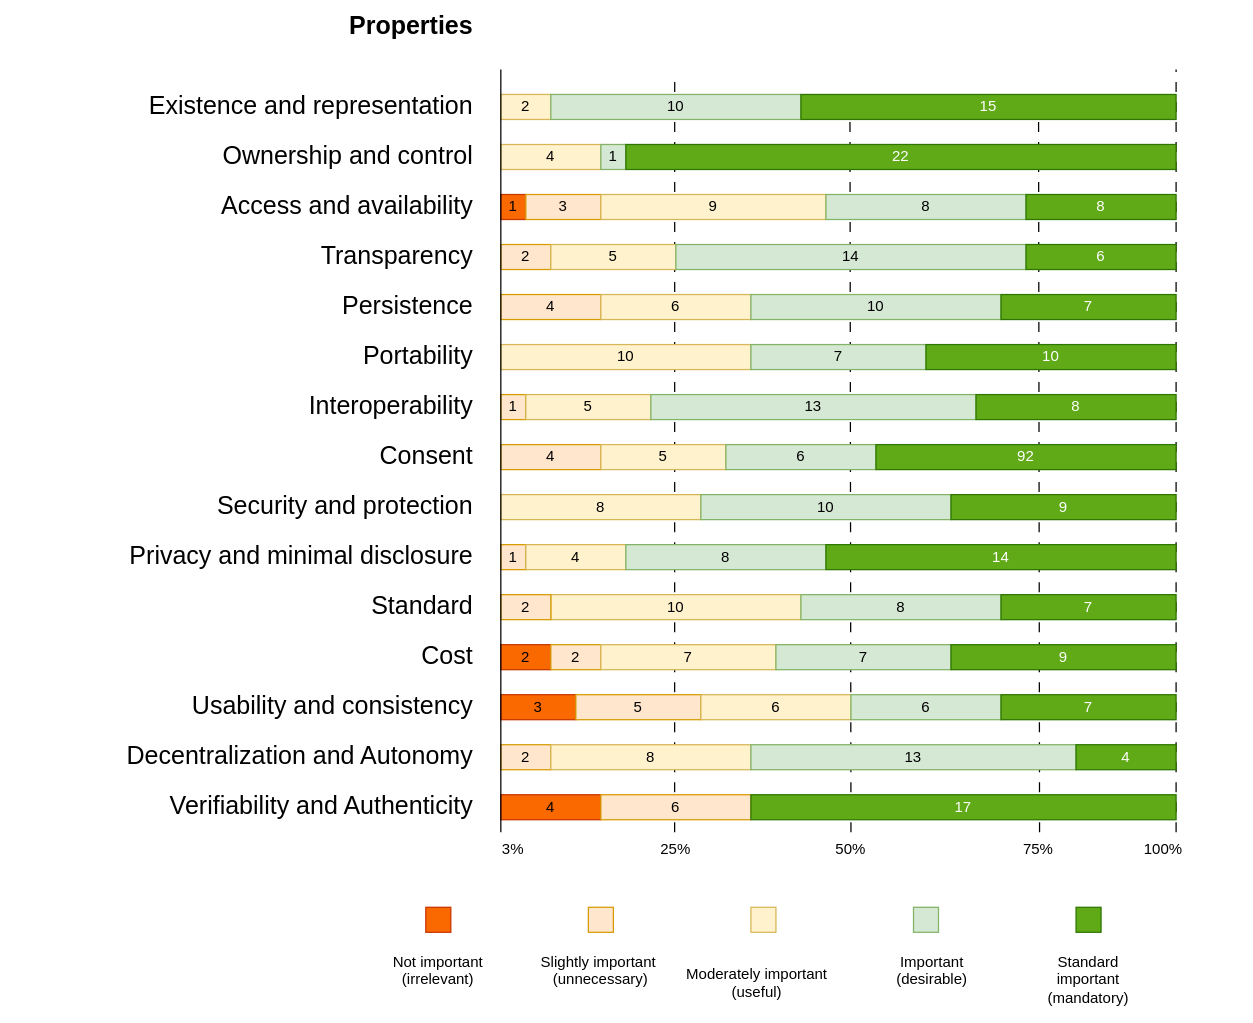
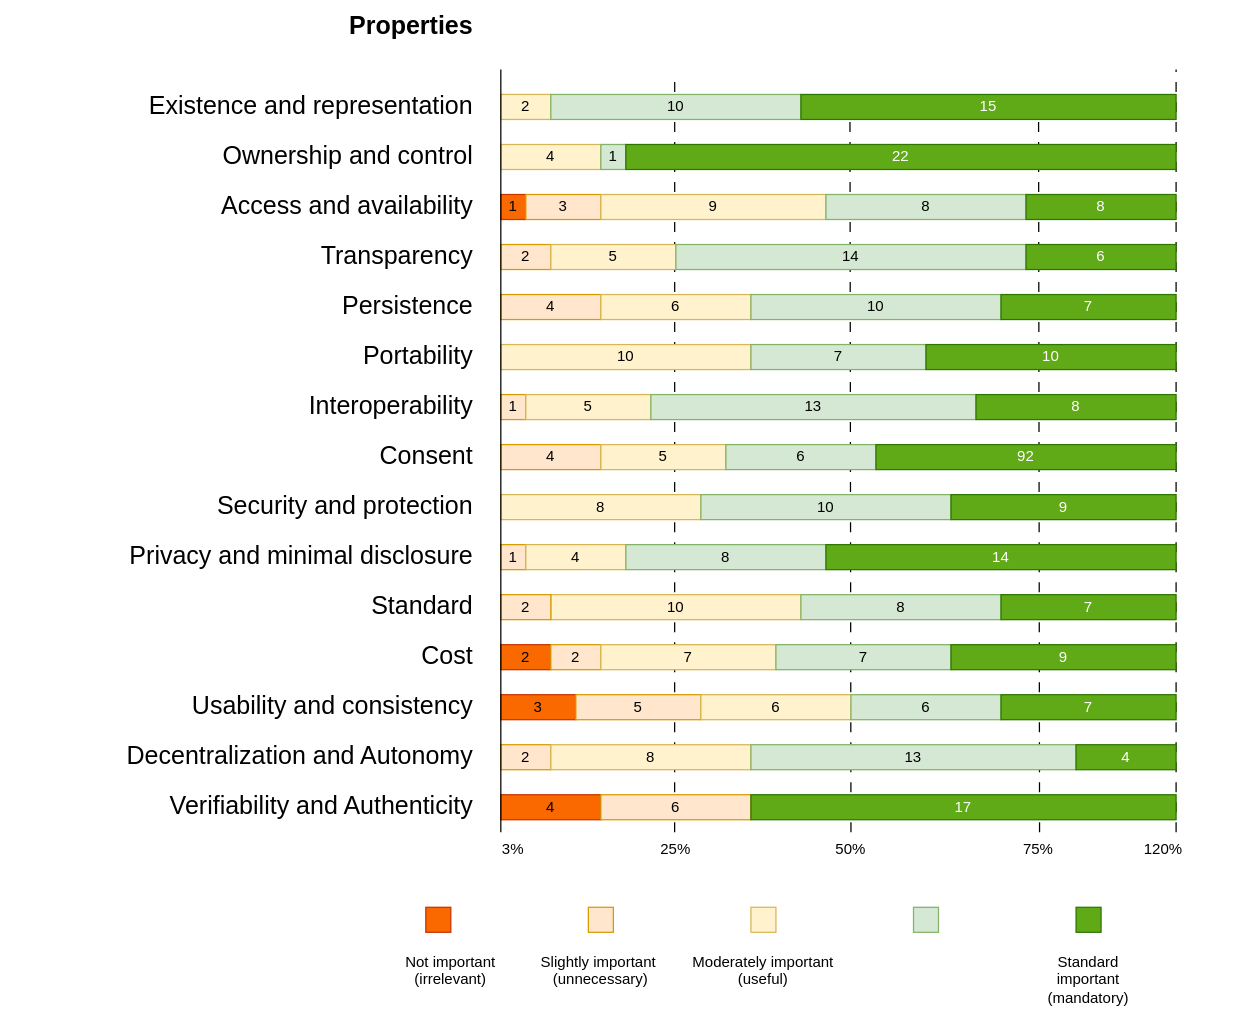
(1163, 850) -> (1163, 850)
(438, 969) -> (451, 969)
(932, 969) -> none
(757, 982) -> (763, 969)
